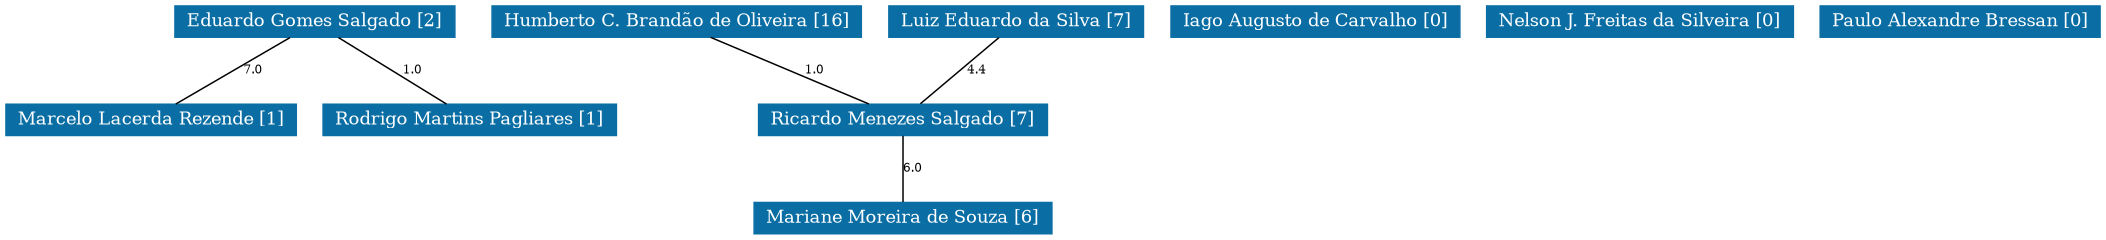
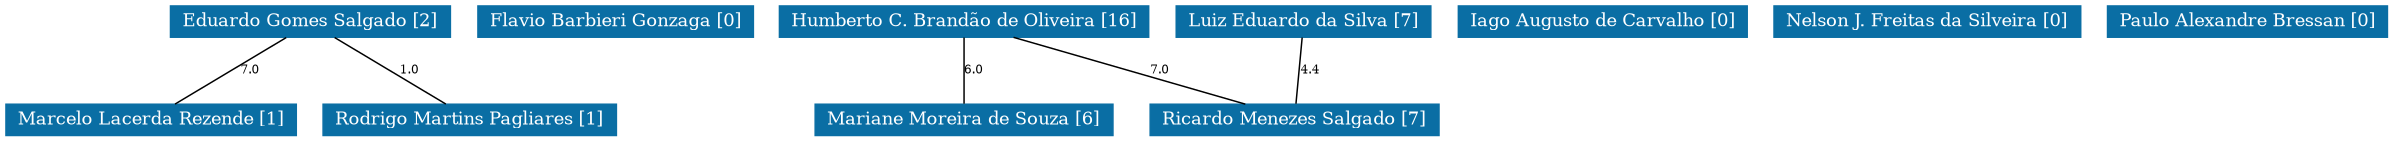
none -> (616, 22)
(814, 71) -> (1160, 71)
(903, 169) -> (964, 71)
